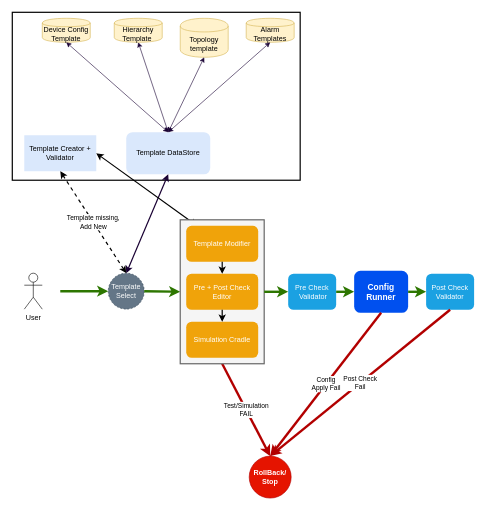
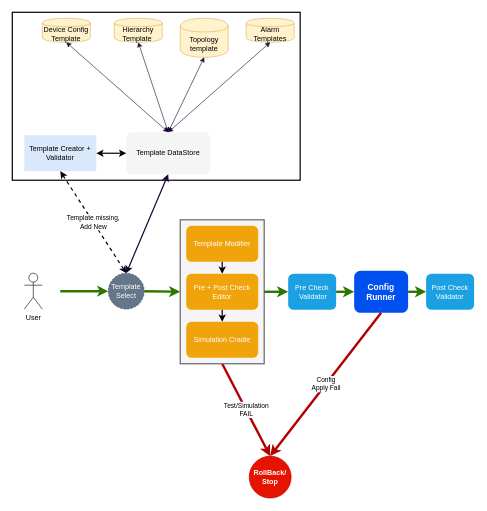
(168, 153) -> (168, 153)
(144, 188) -> (111, 153)
(363, 381) -> none
